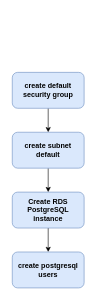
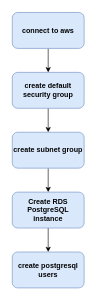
none -> (48, 30)
none -> (48, 66)
(48, 150) -> (48, 150)
